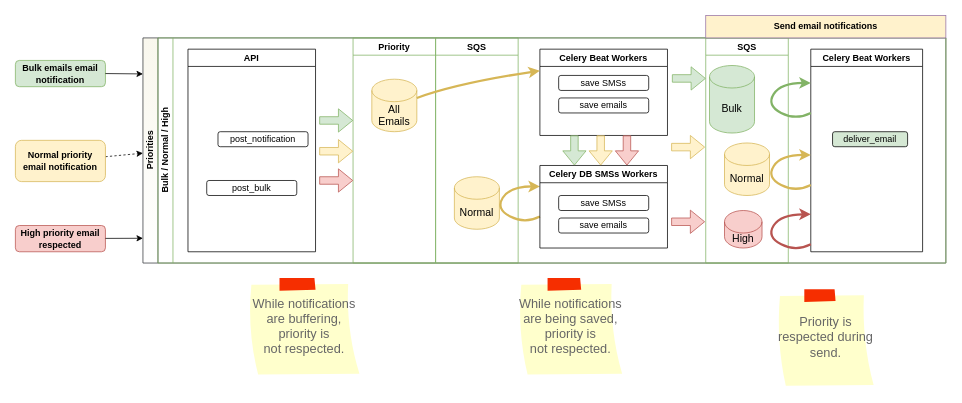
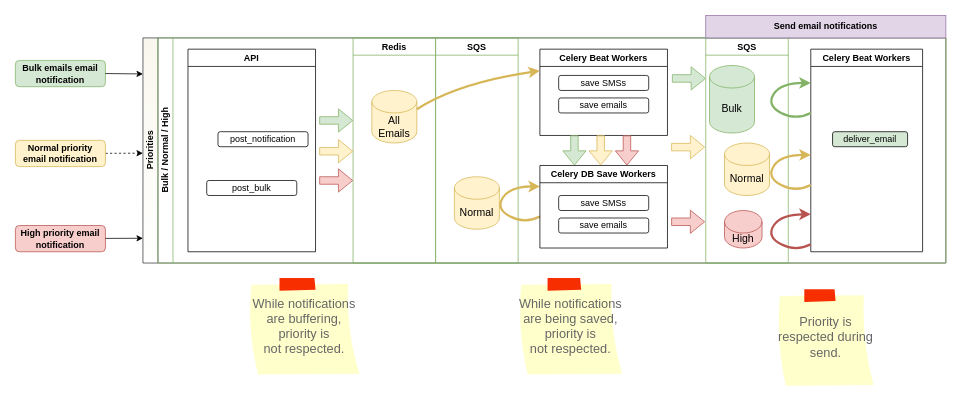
(825, 27) -> (825, 27)
(394, 47) -> (394, 47)
(394, 105) -> (394, 117)
(60, 161) -> (60, 153)
(603, 174) -> (603, 174)
(60, 239) -> (60, 239)
